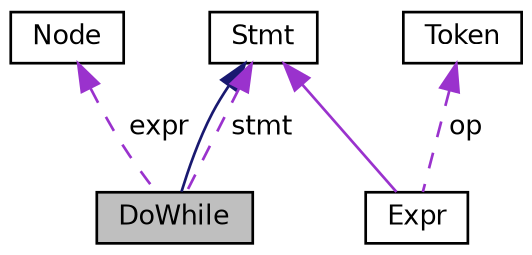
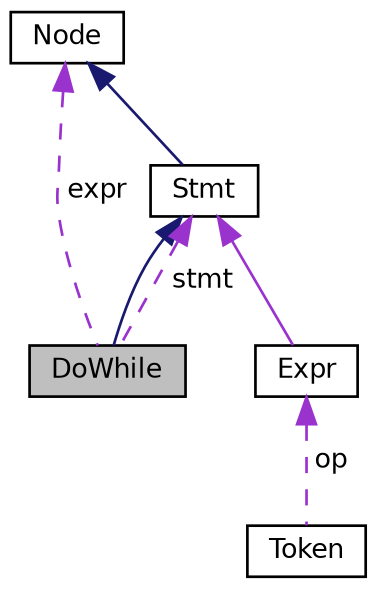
none -> (145, 124)
(436, 141) -> (307, 475)
